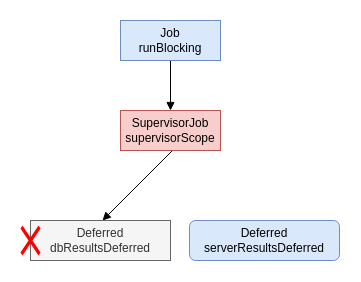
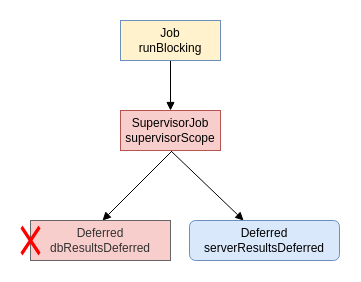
(171, 41) -> (171, 41)
none -> (205, 184)
(101, 241) -> (101, 241)
